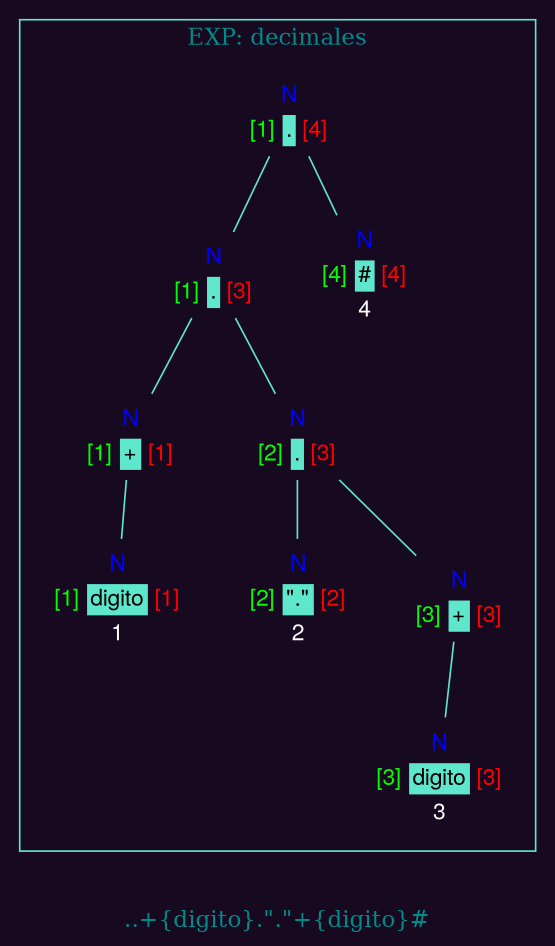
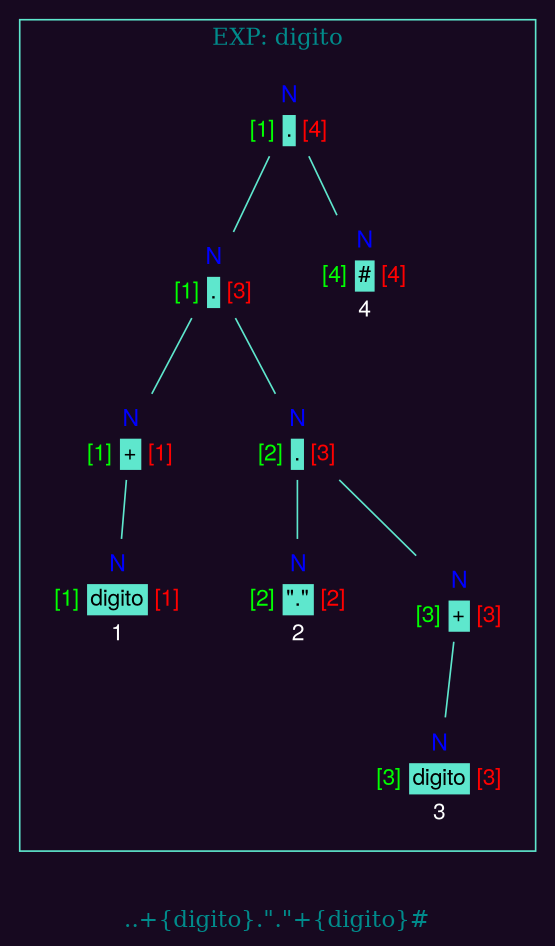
(278, 39) -> (278, 39)
